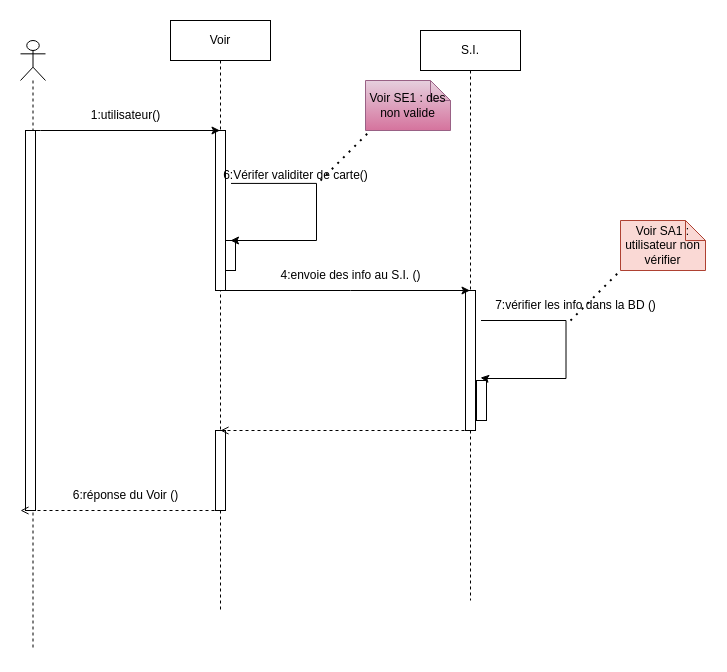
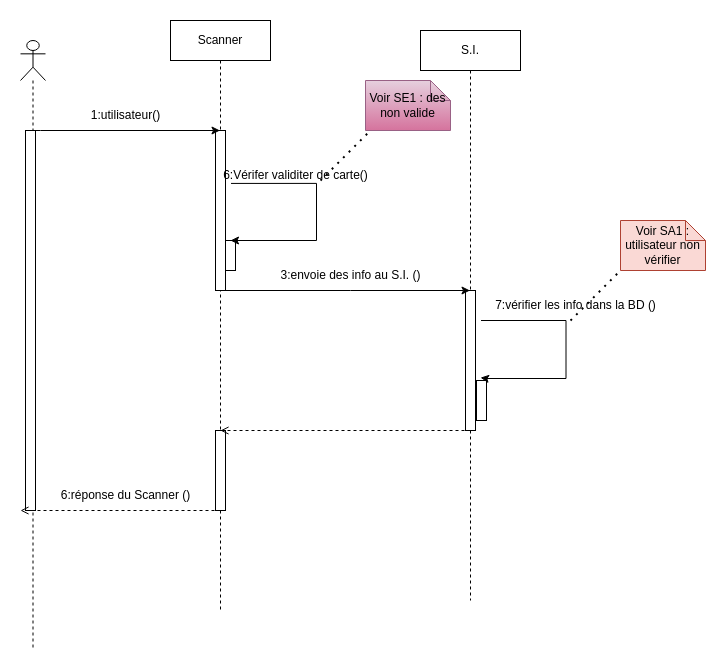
(221, 41) -> (221, 41)
(351, 276) -> (351, 276)
(126, 496) -> (126, 496)
